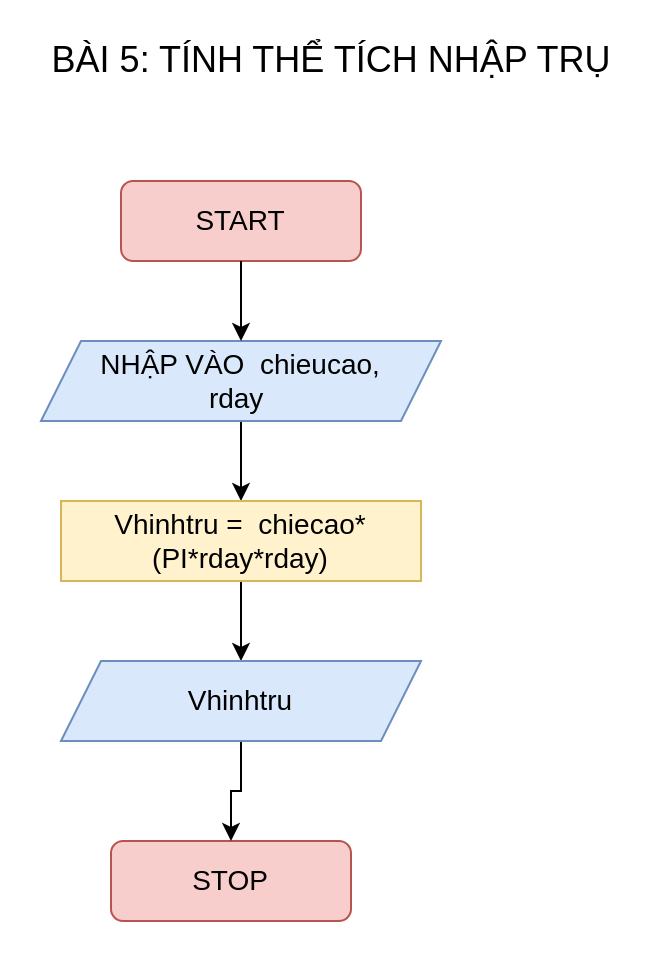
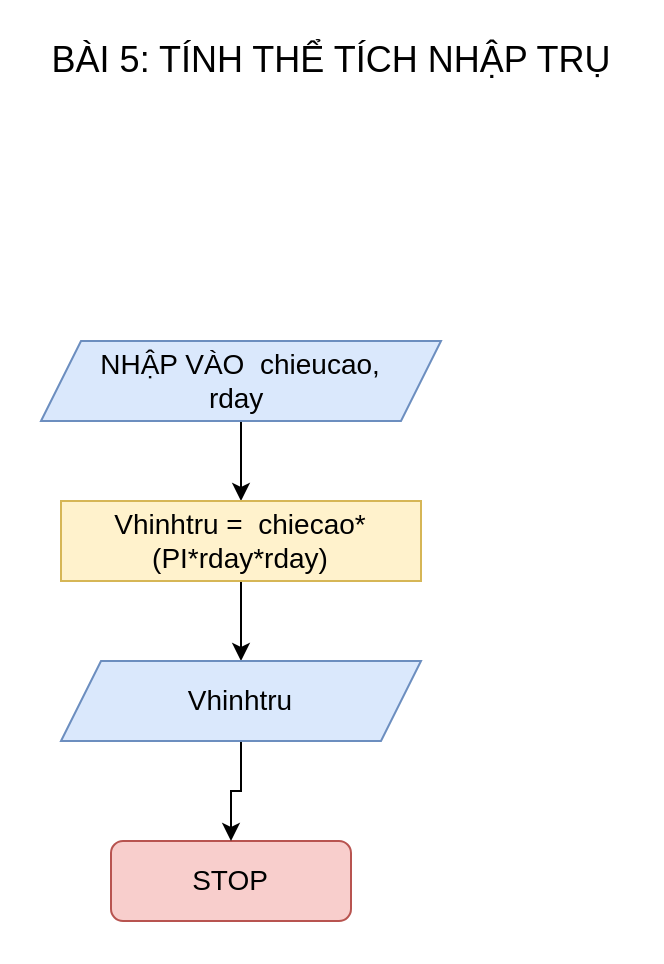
(241, 221) -> none
(241, 294) -> none
